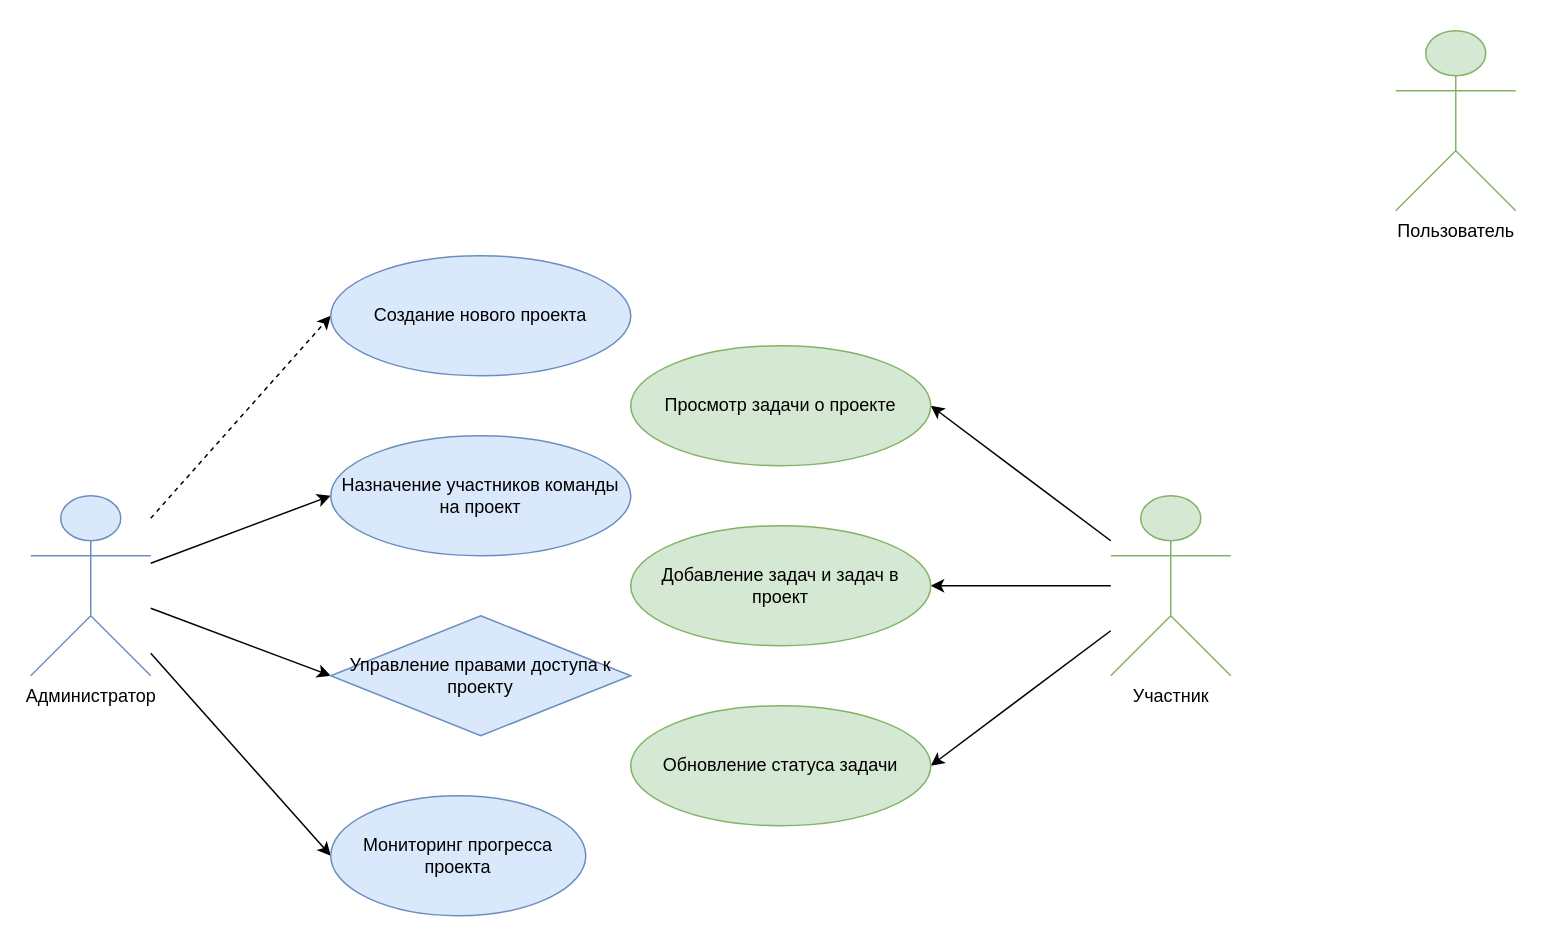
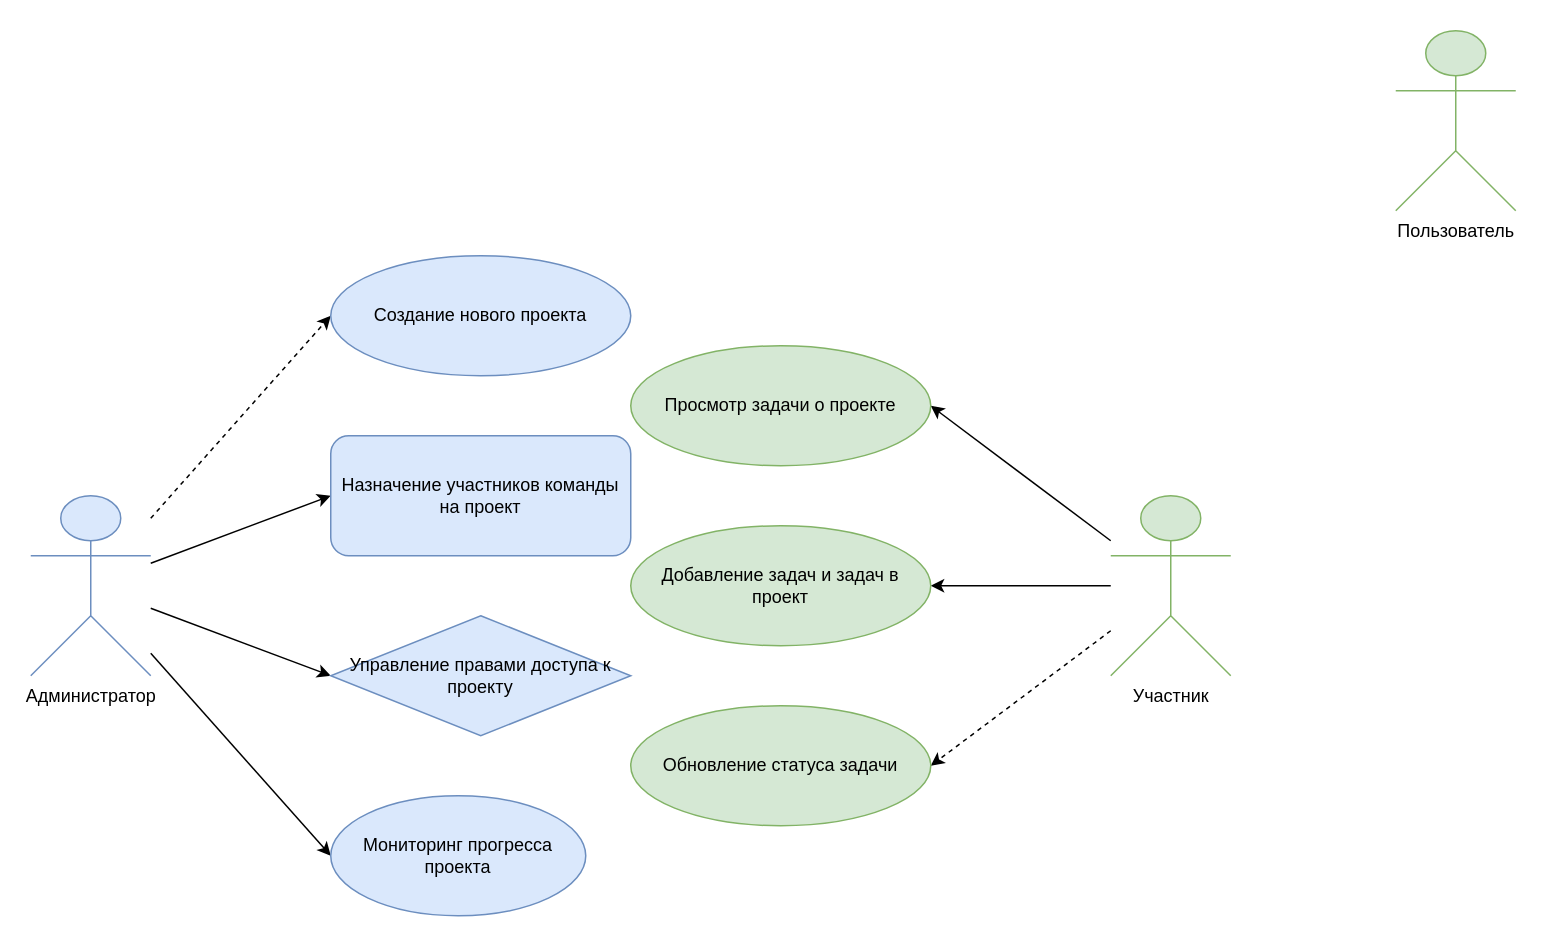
(481, 496) -> (481, 496)
(1023, 696) -> (1023, 696)
